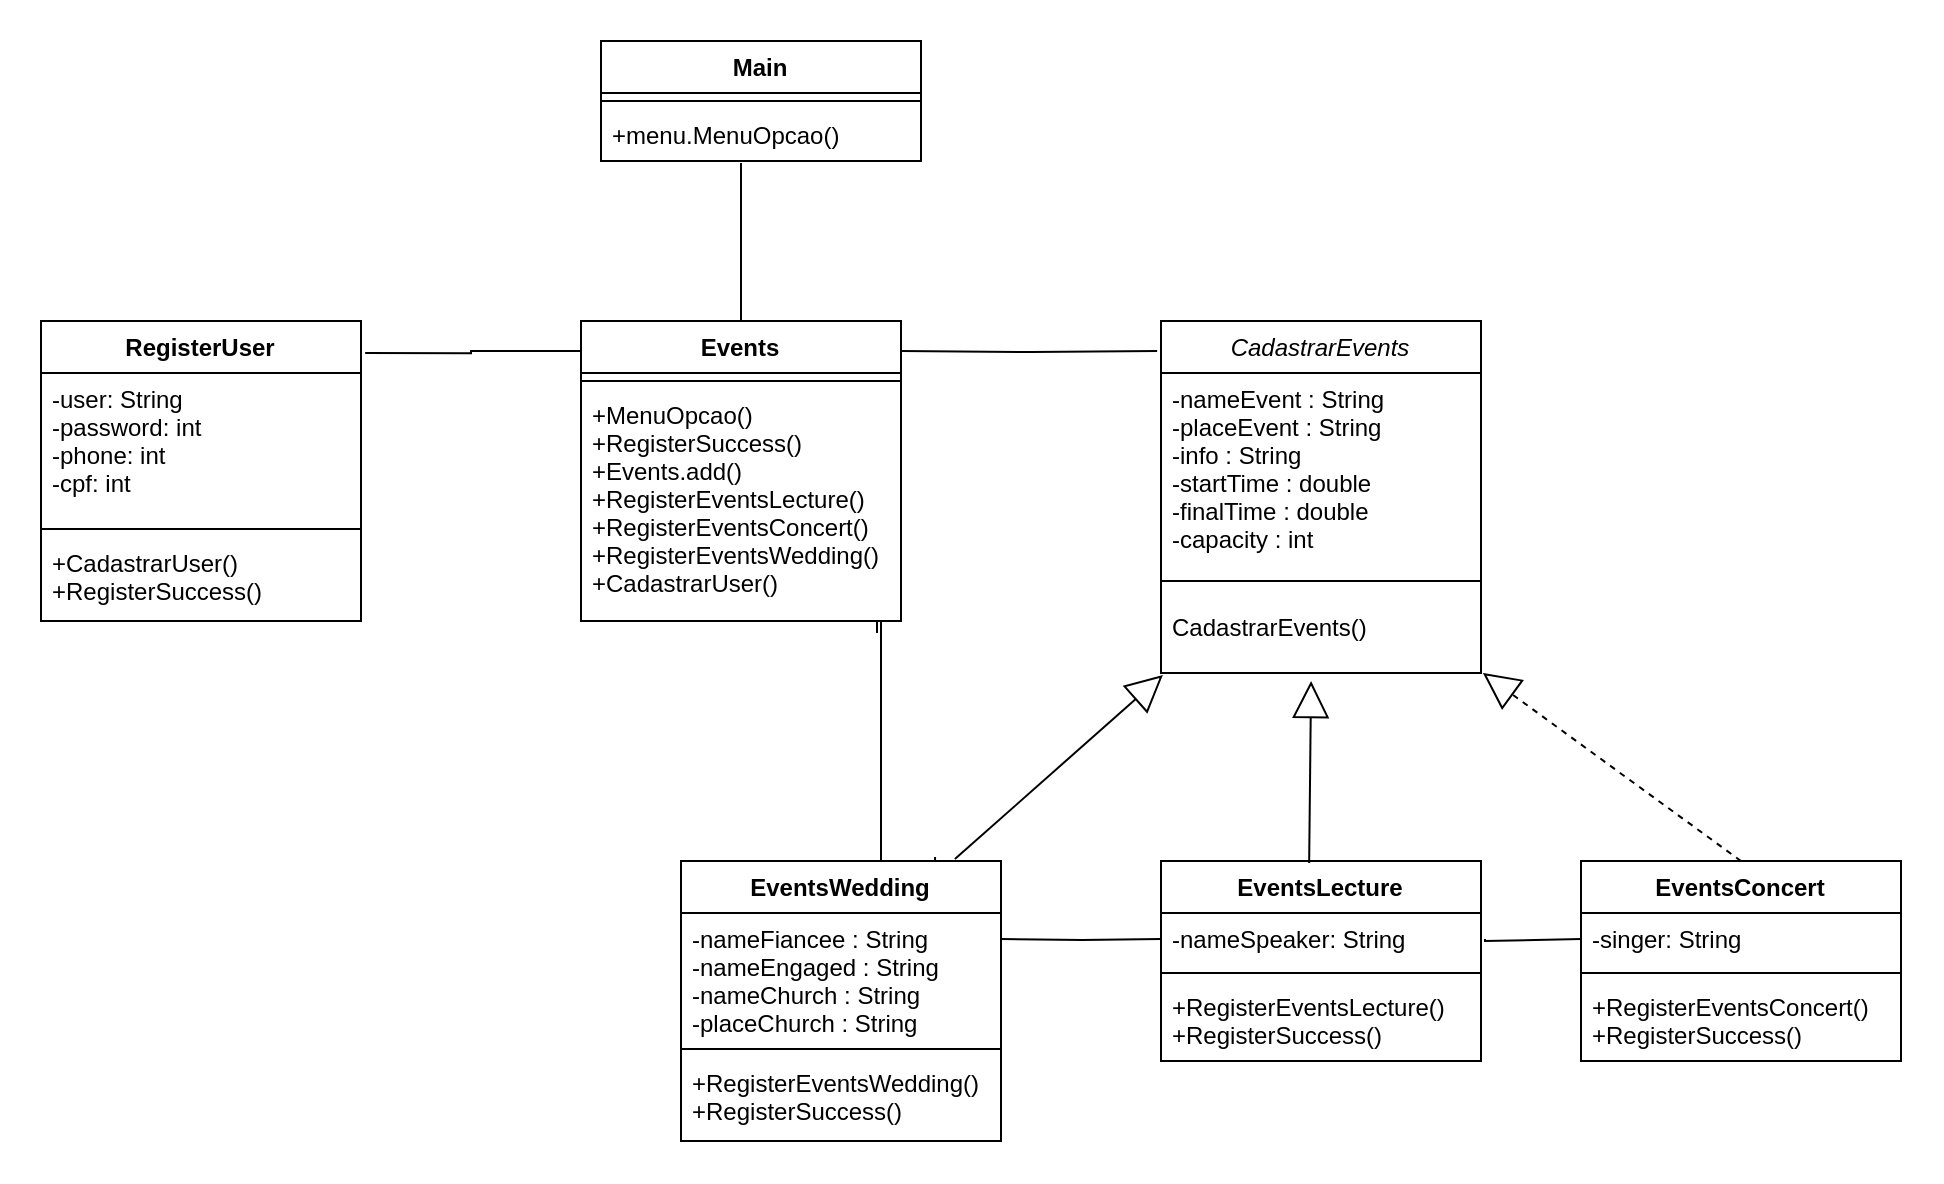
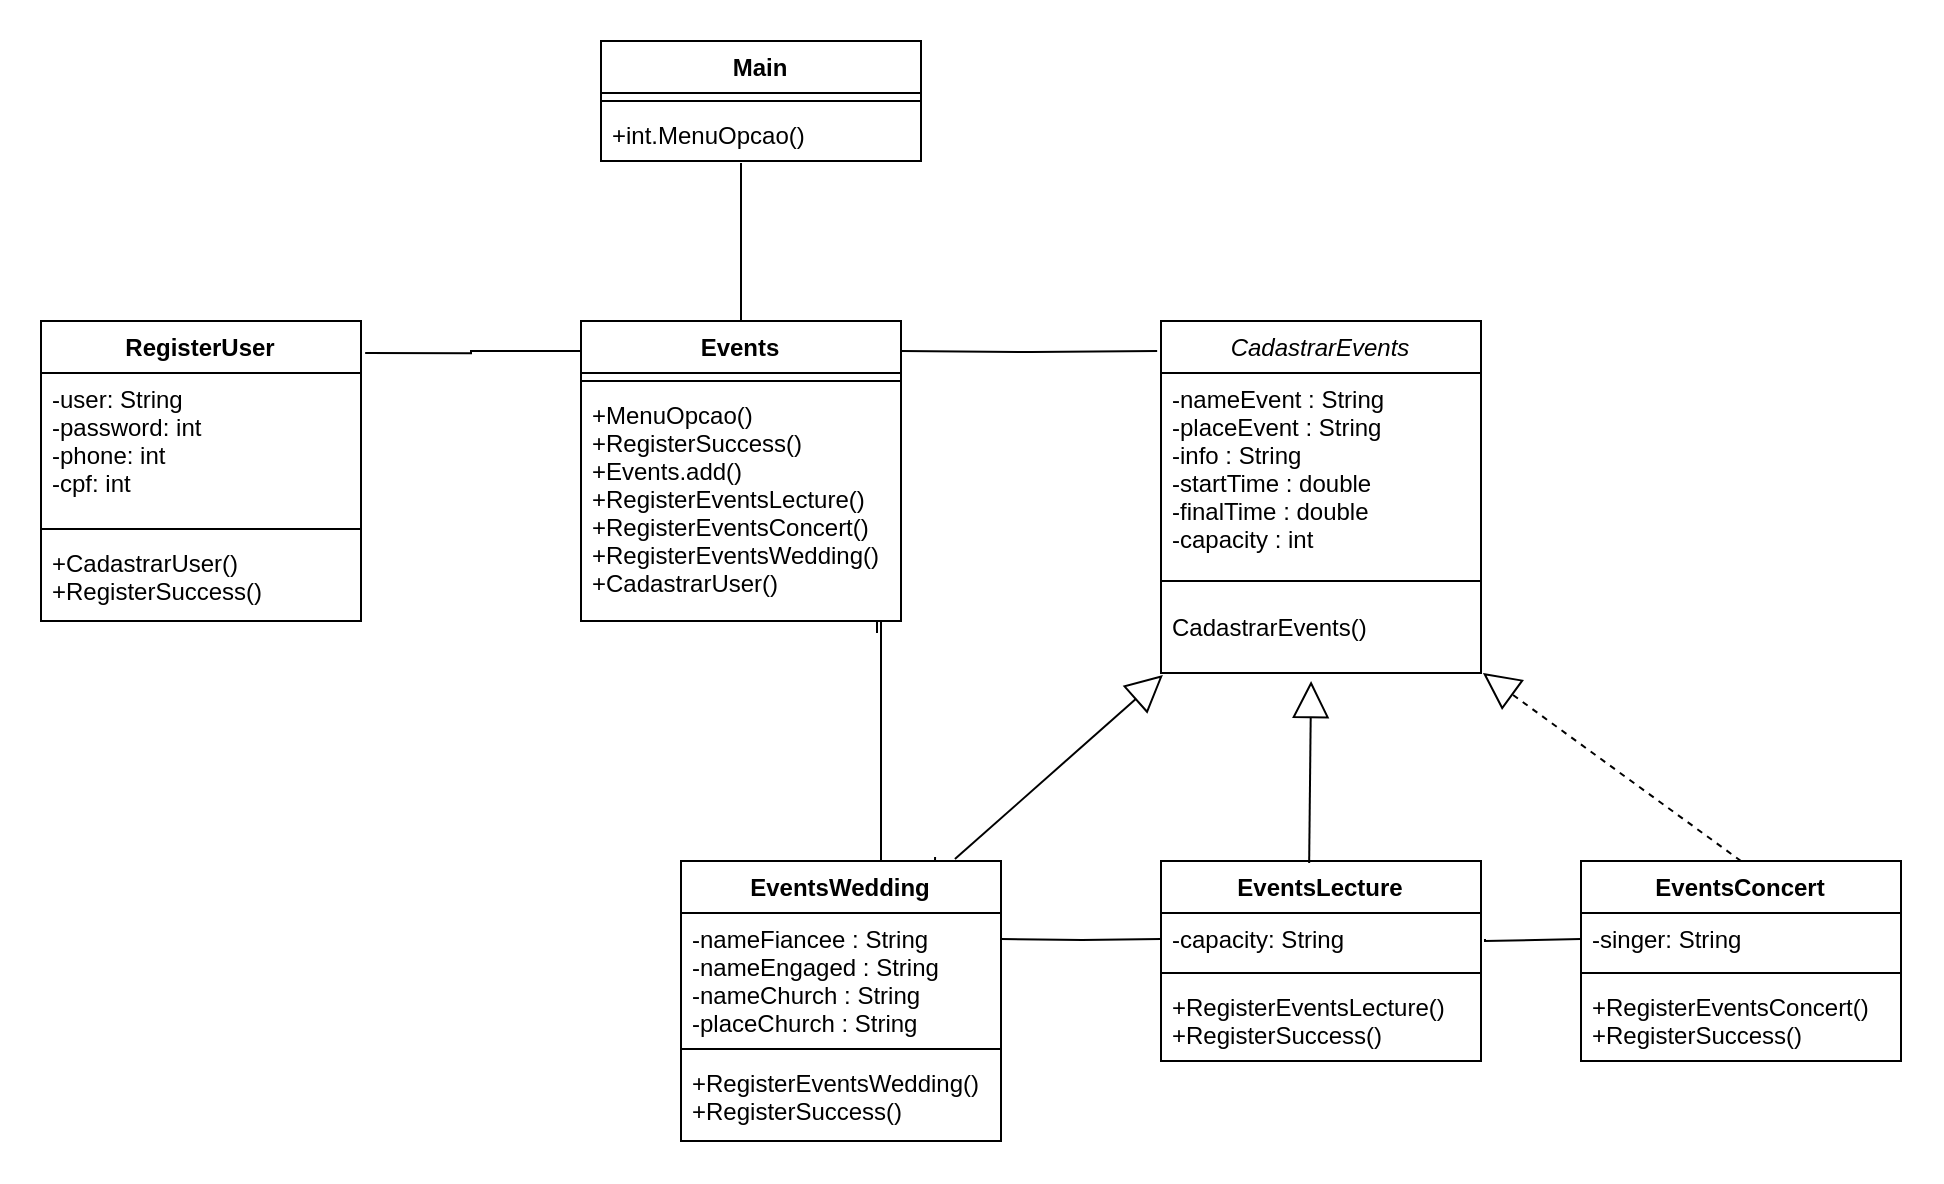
(723, 136) -> (713, 136)
(1297, 940) -> (1274, 940)
